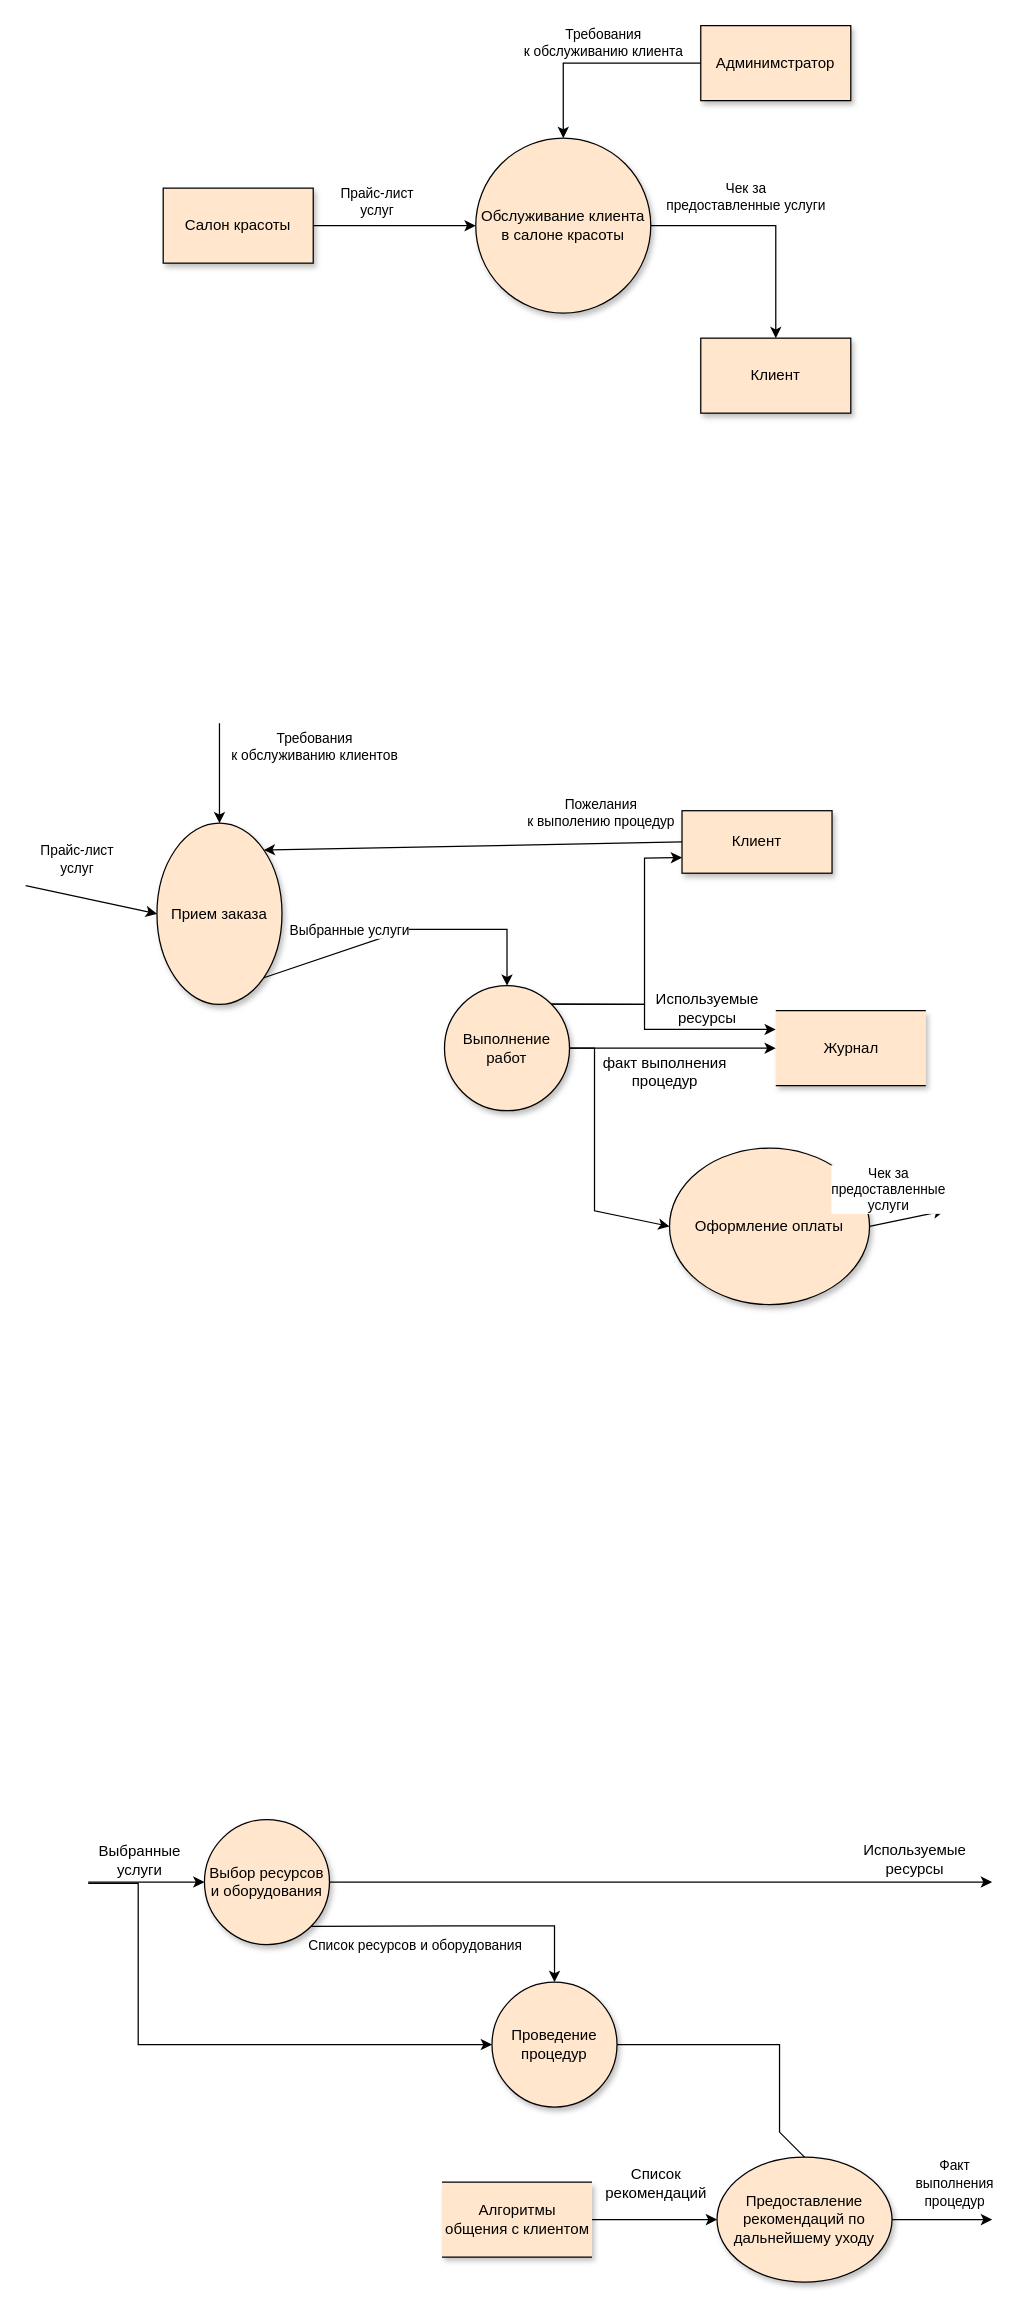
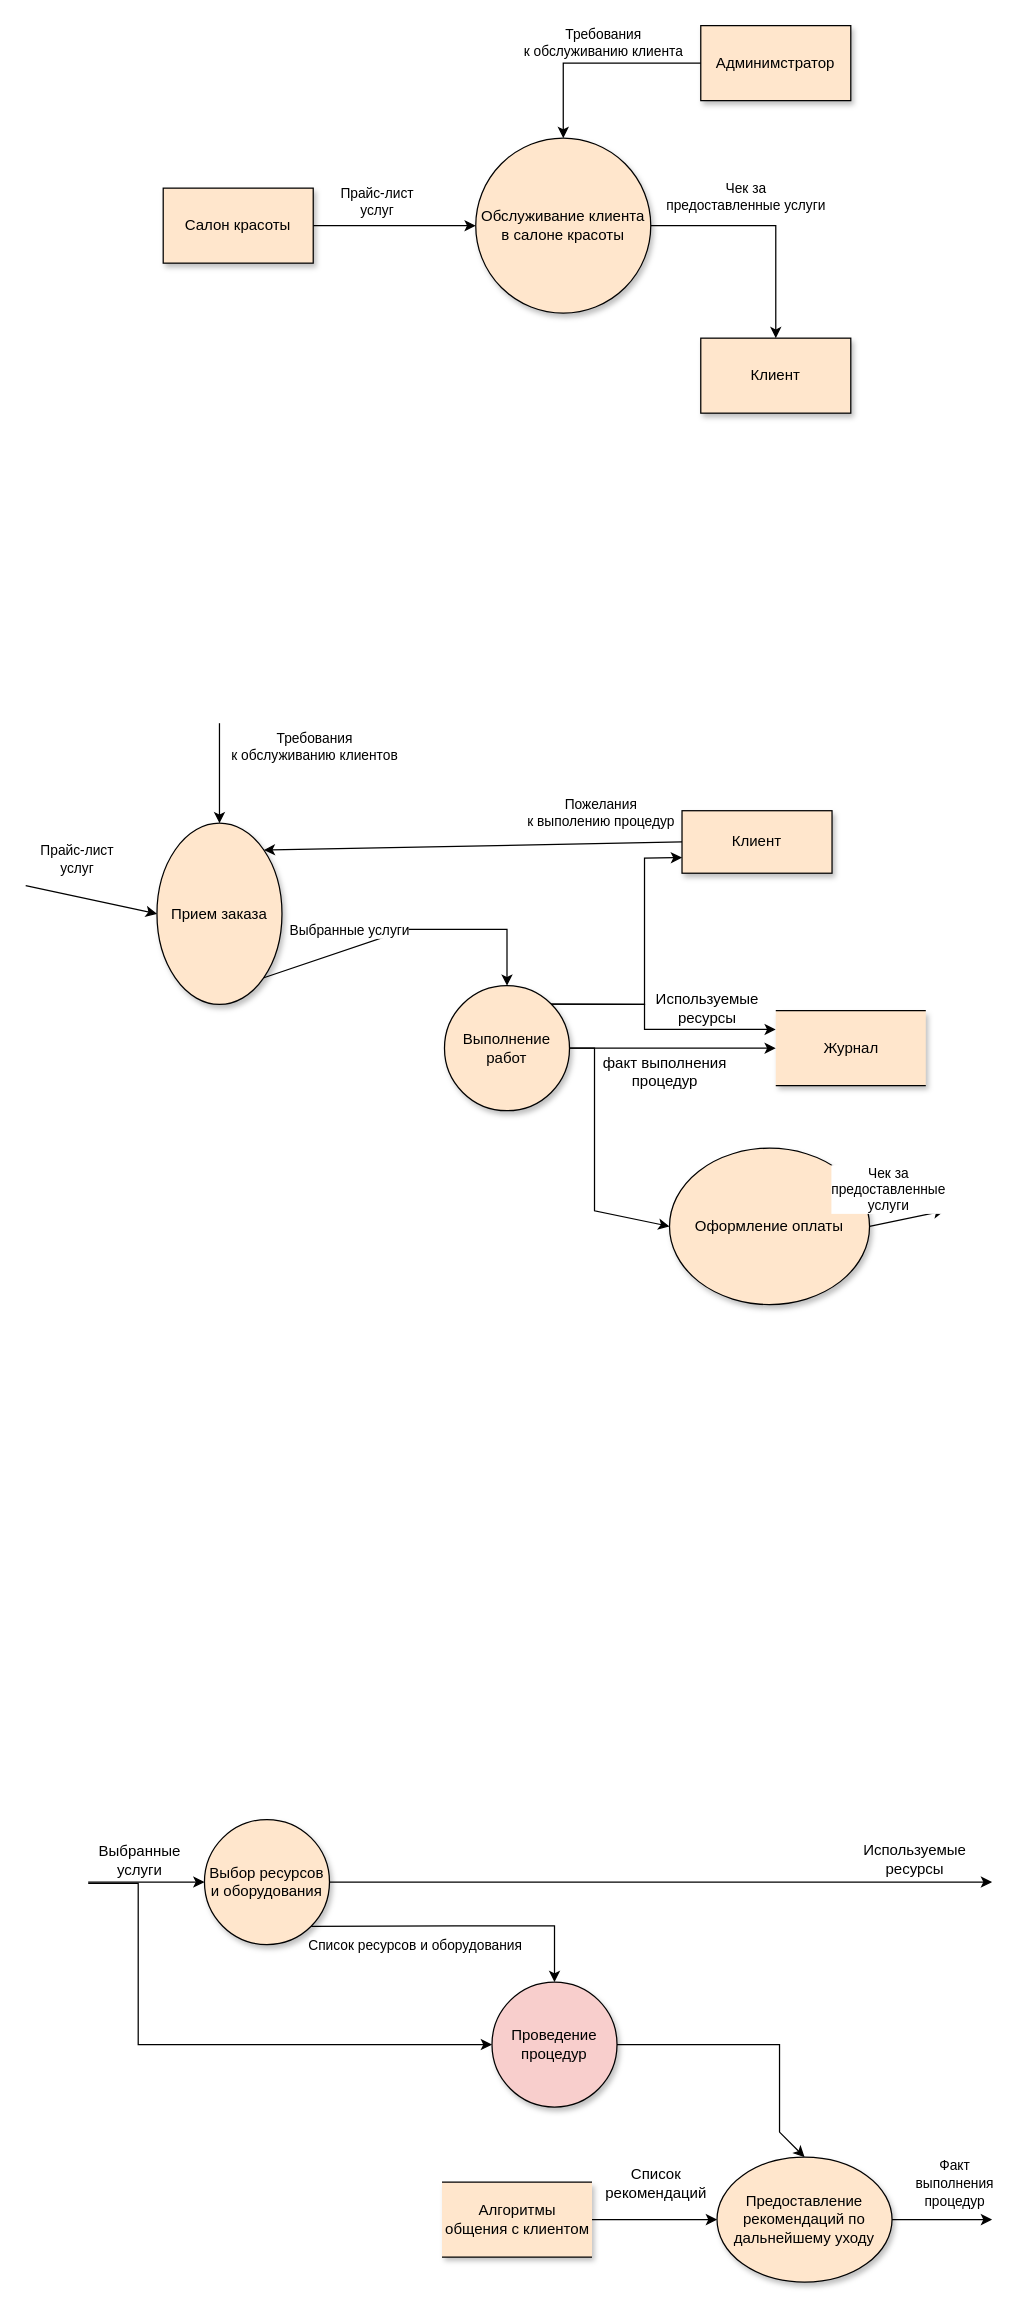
(554, 2044) -> (554, 2044)
(800, 2153) -> (797, 2150)
